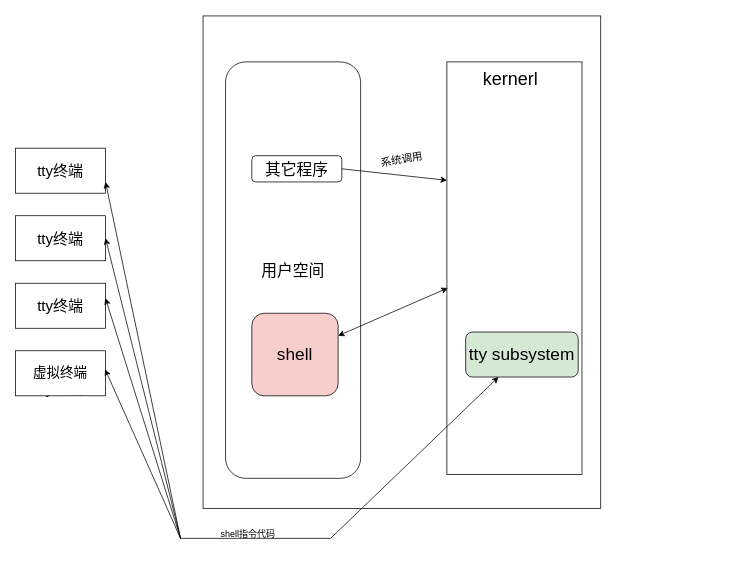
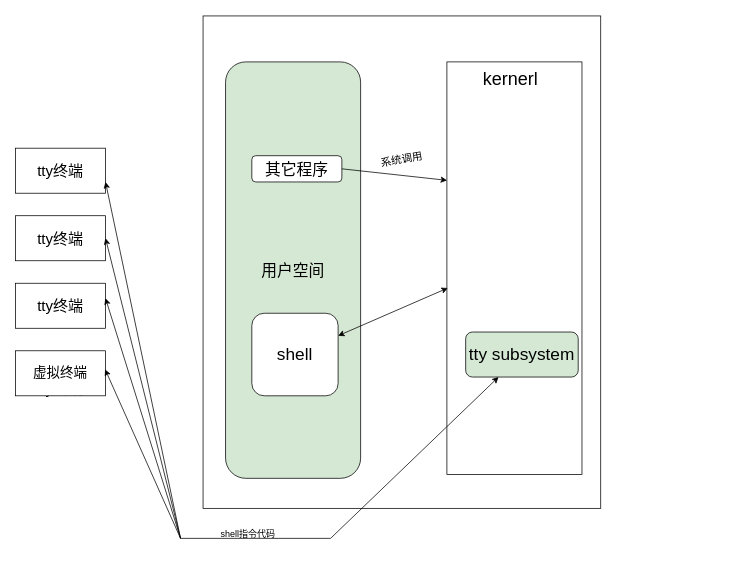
(293, 270) -> (293, 270)
(295, 354) -> (295, 354)
